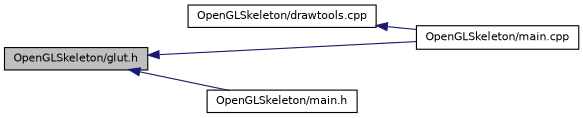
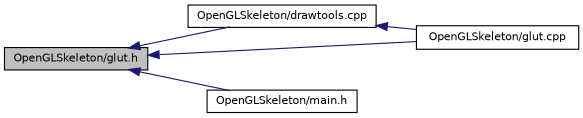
none -> (185, 36)
(498, 38) -> (498, 38)
